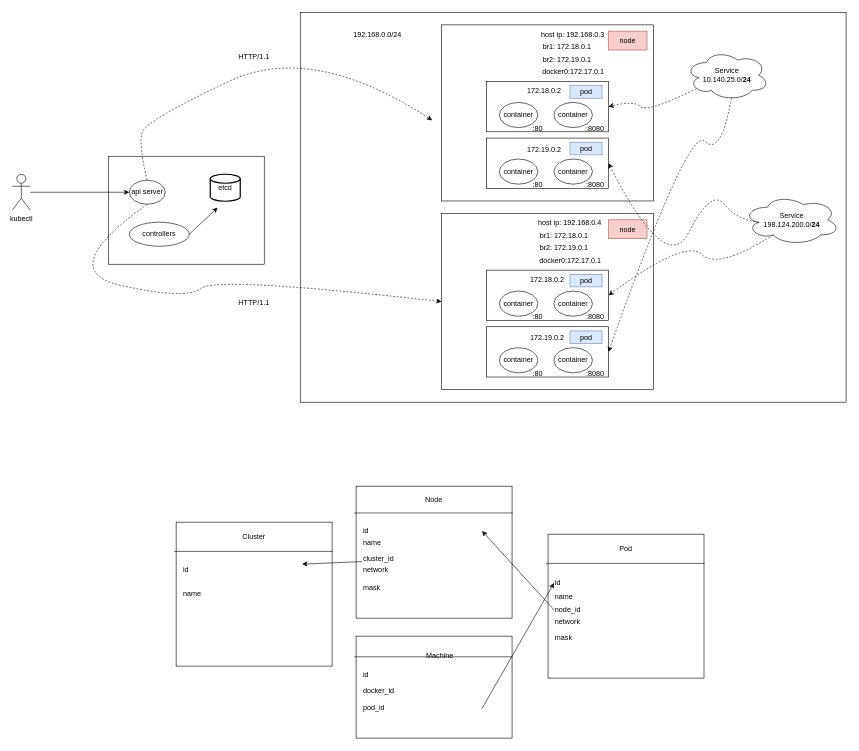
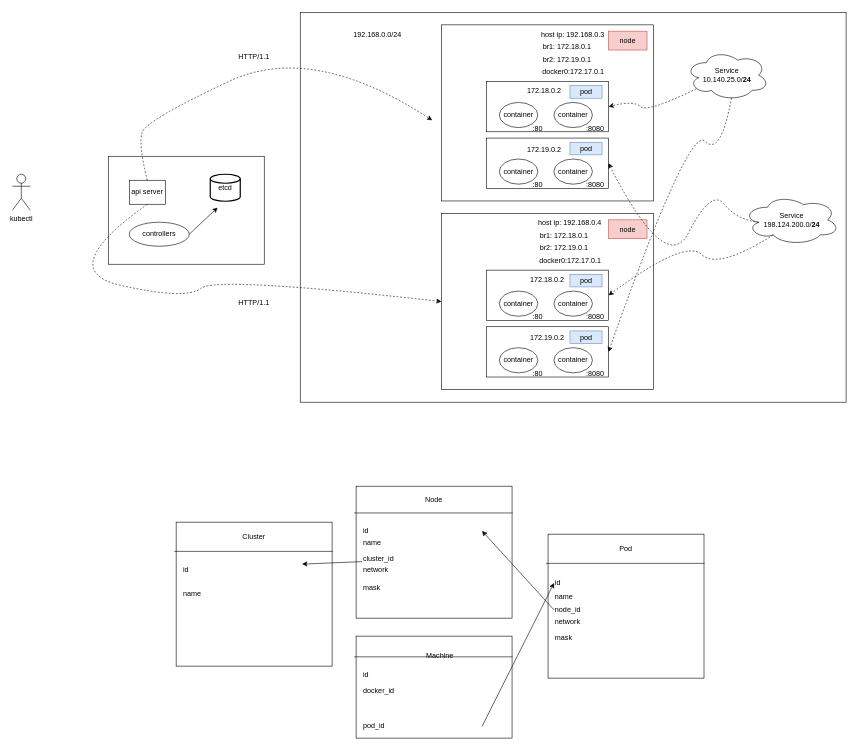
(123, 192) -> none
(147, 192) -> (147, 192)
(422, 709) -> (422, 727)
